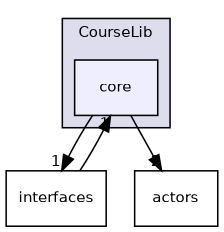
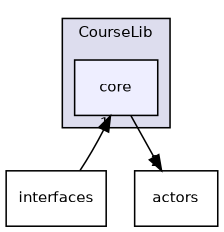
(79, 138) -> none
